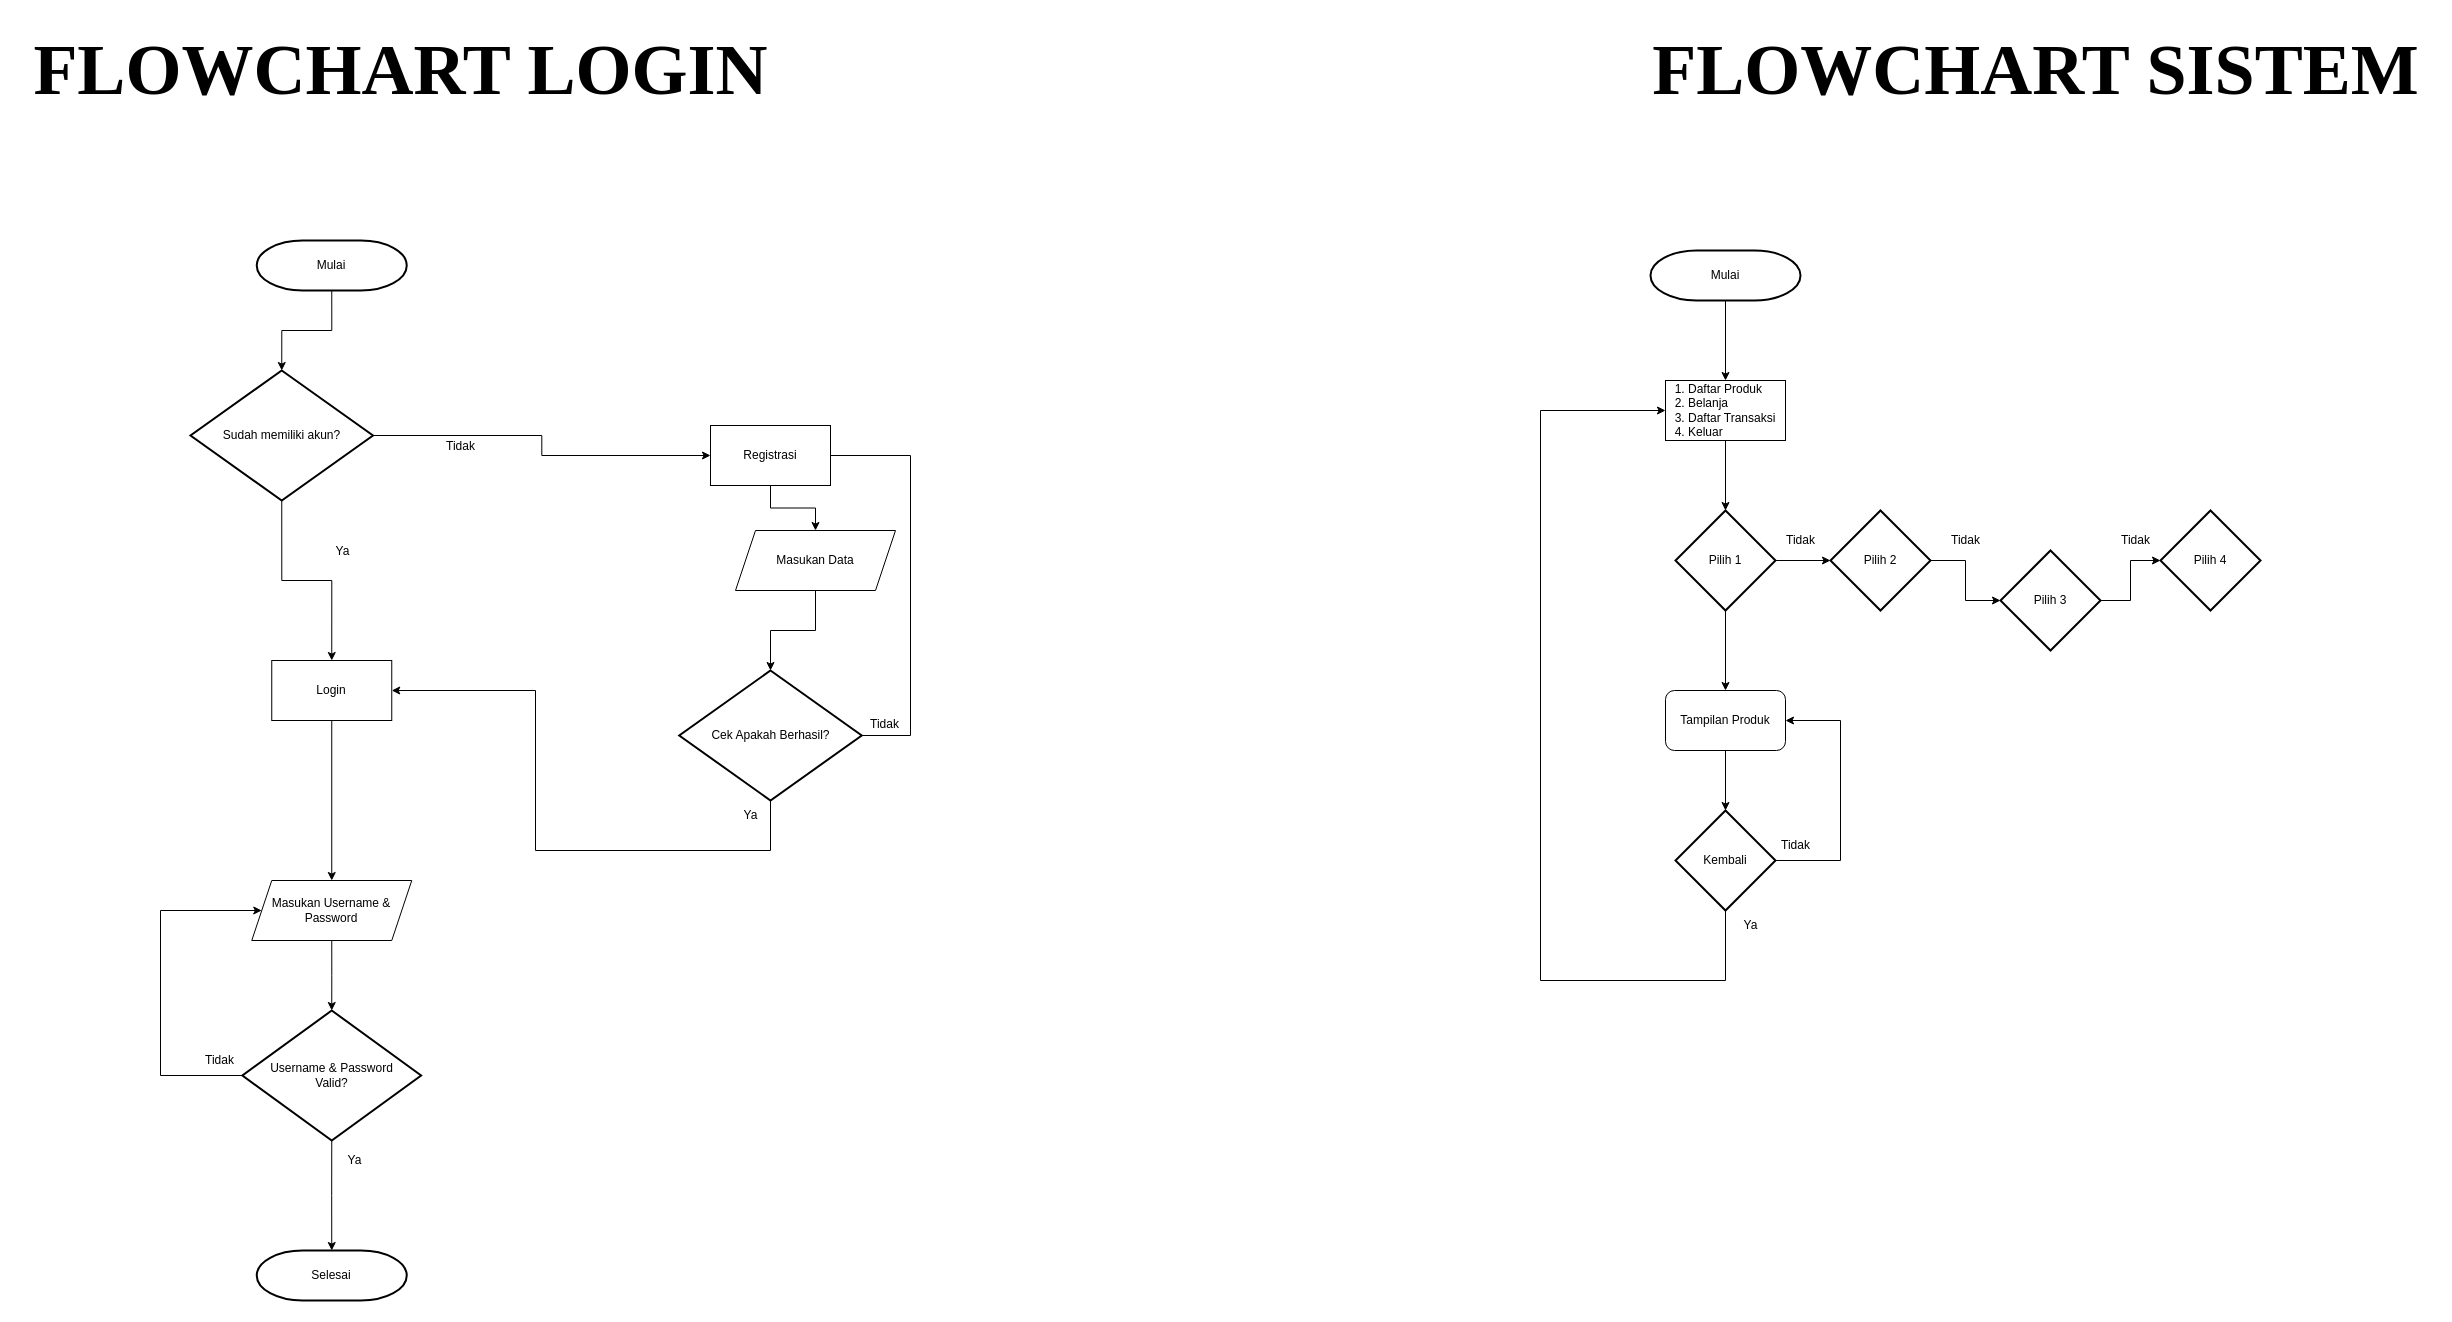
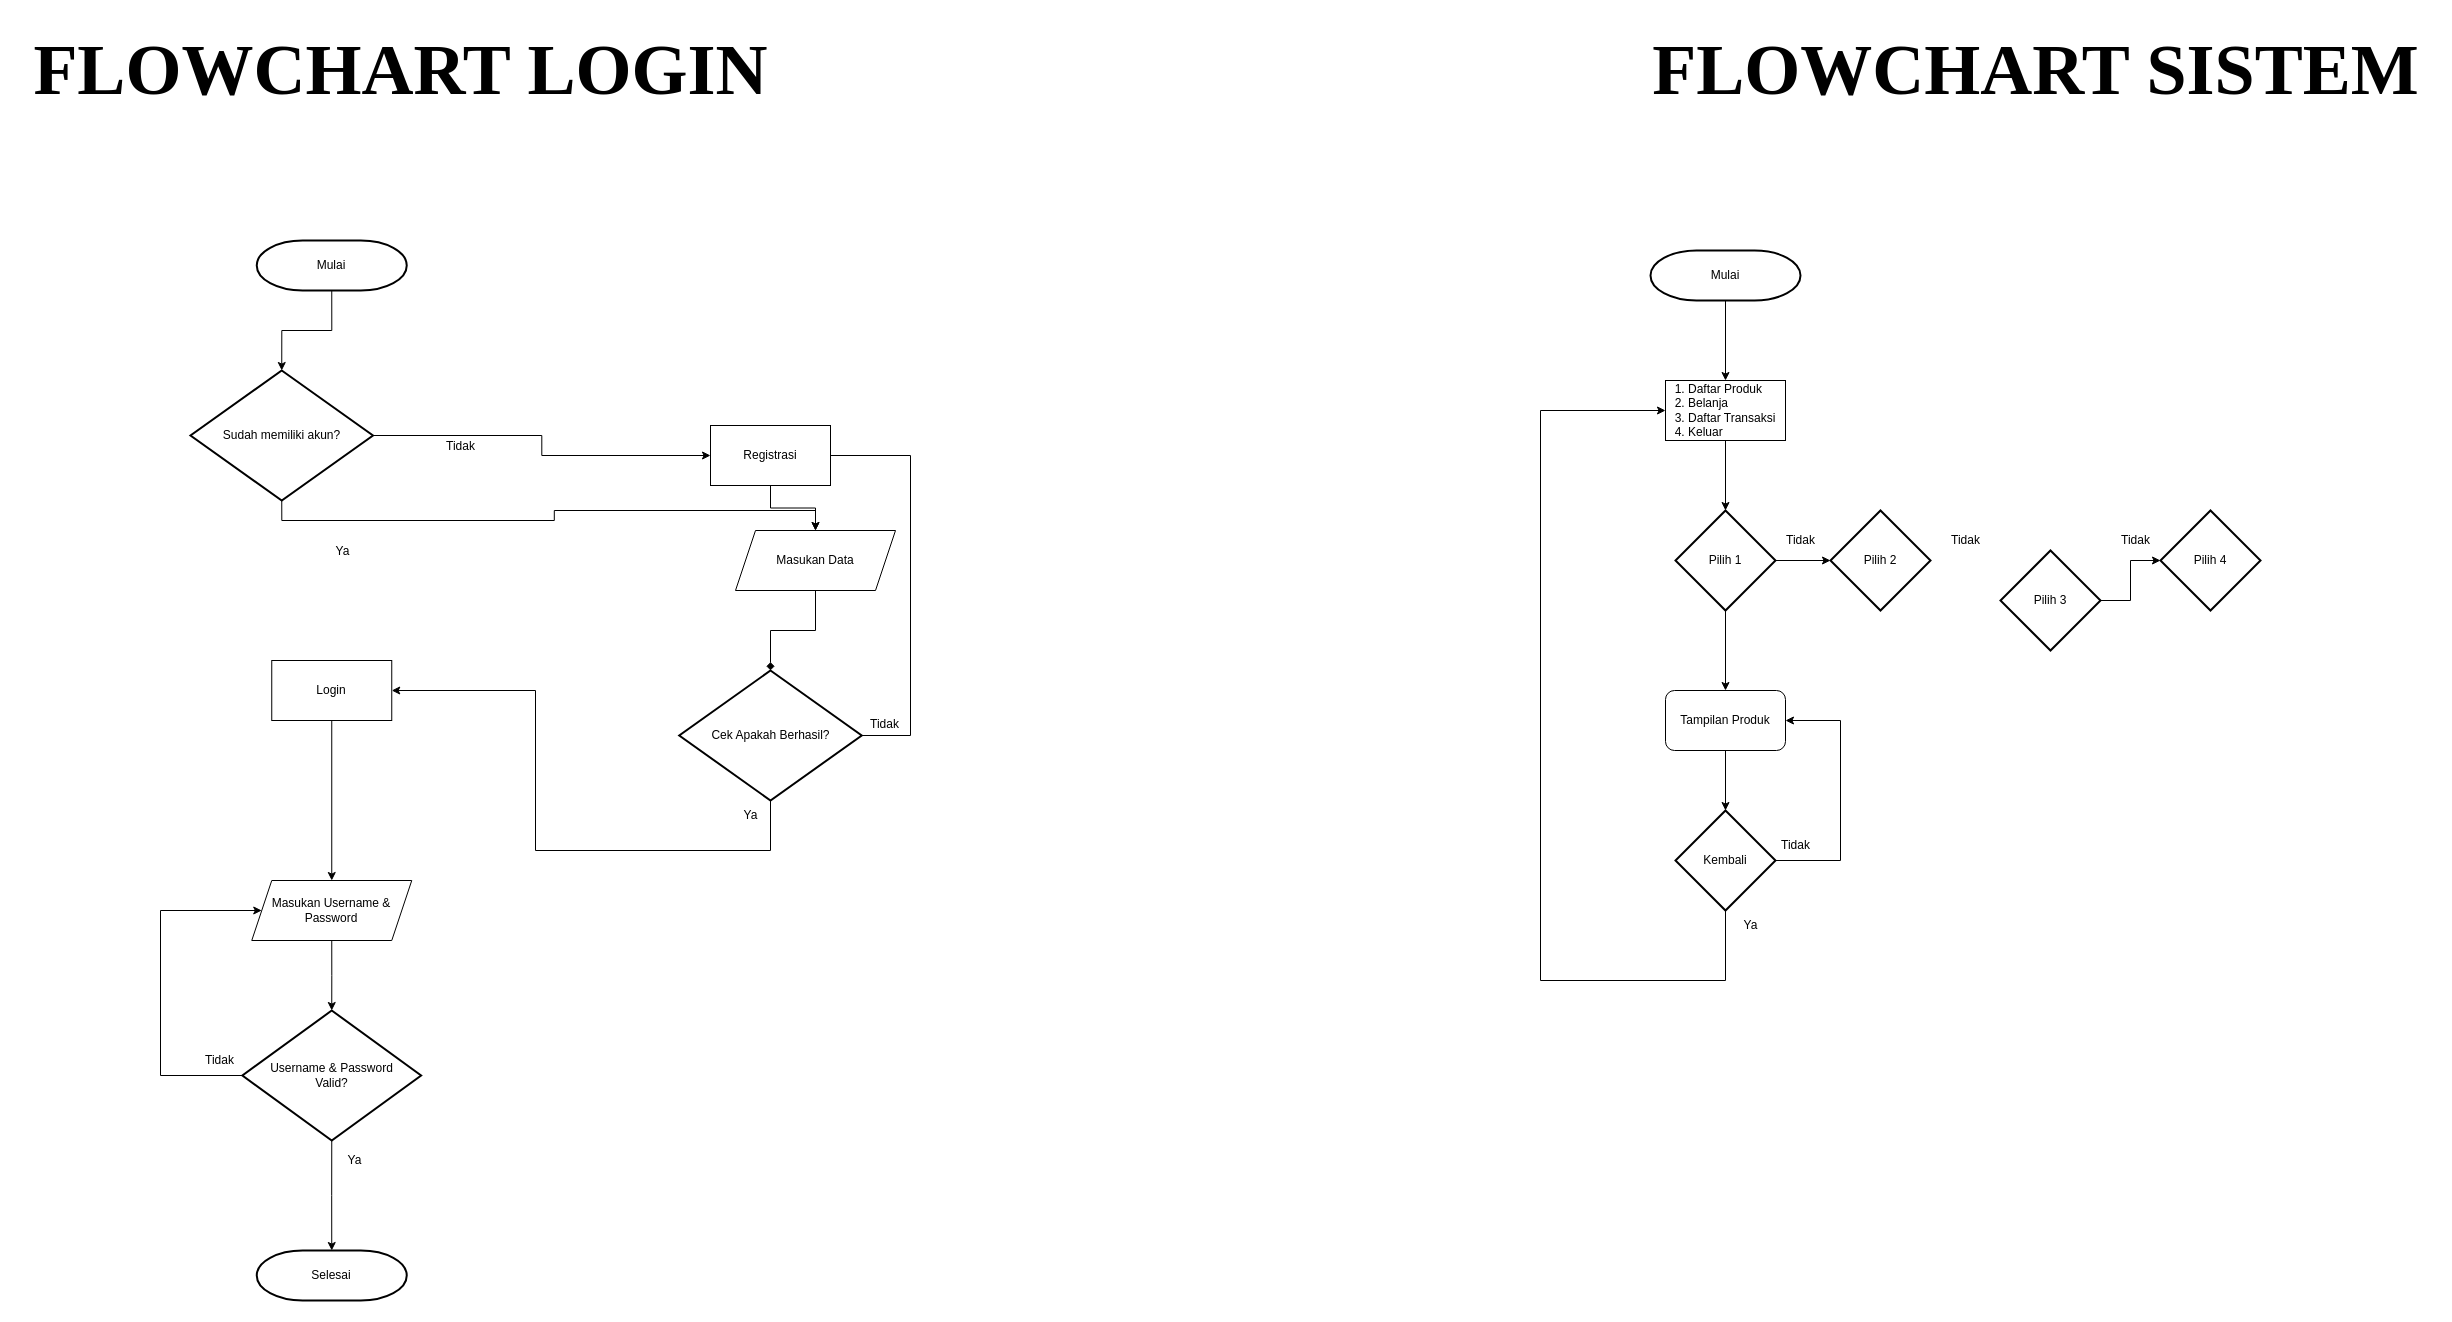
(1966, 577) -> none
(312, 581) -> (551, 521)
(771, 662) -> (771, 662)
